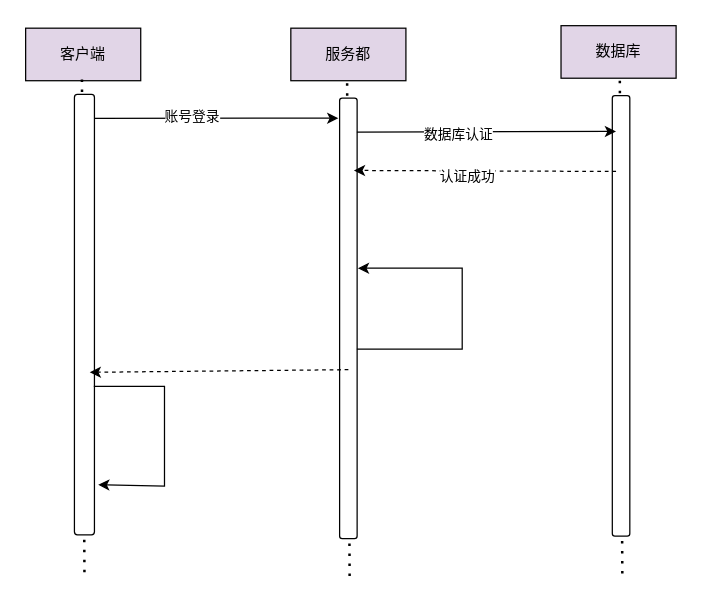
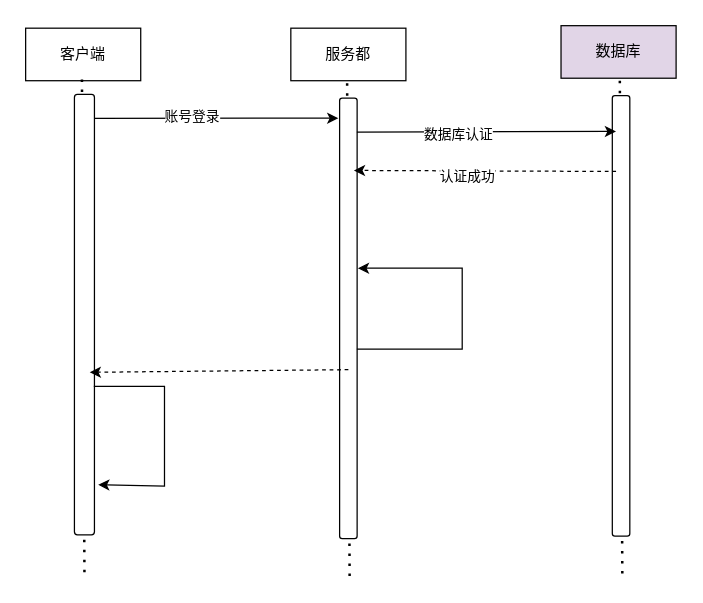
(83, 54) -> (83, 54)
(348, 54) -> (348, 54)
